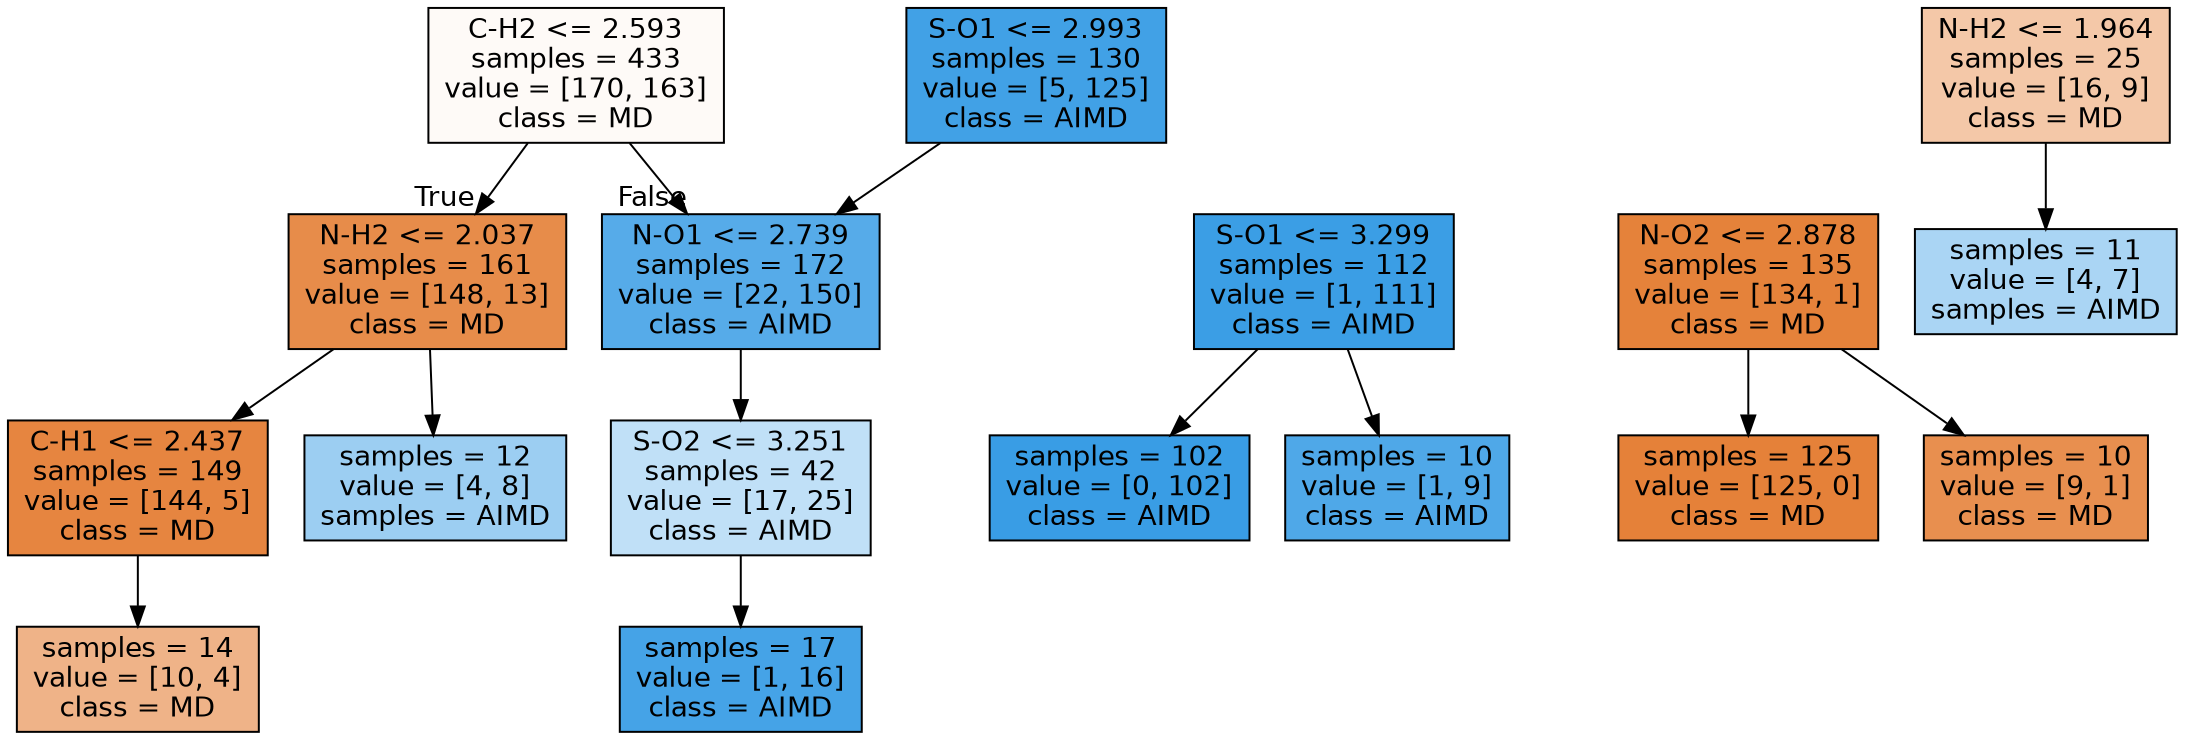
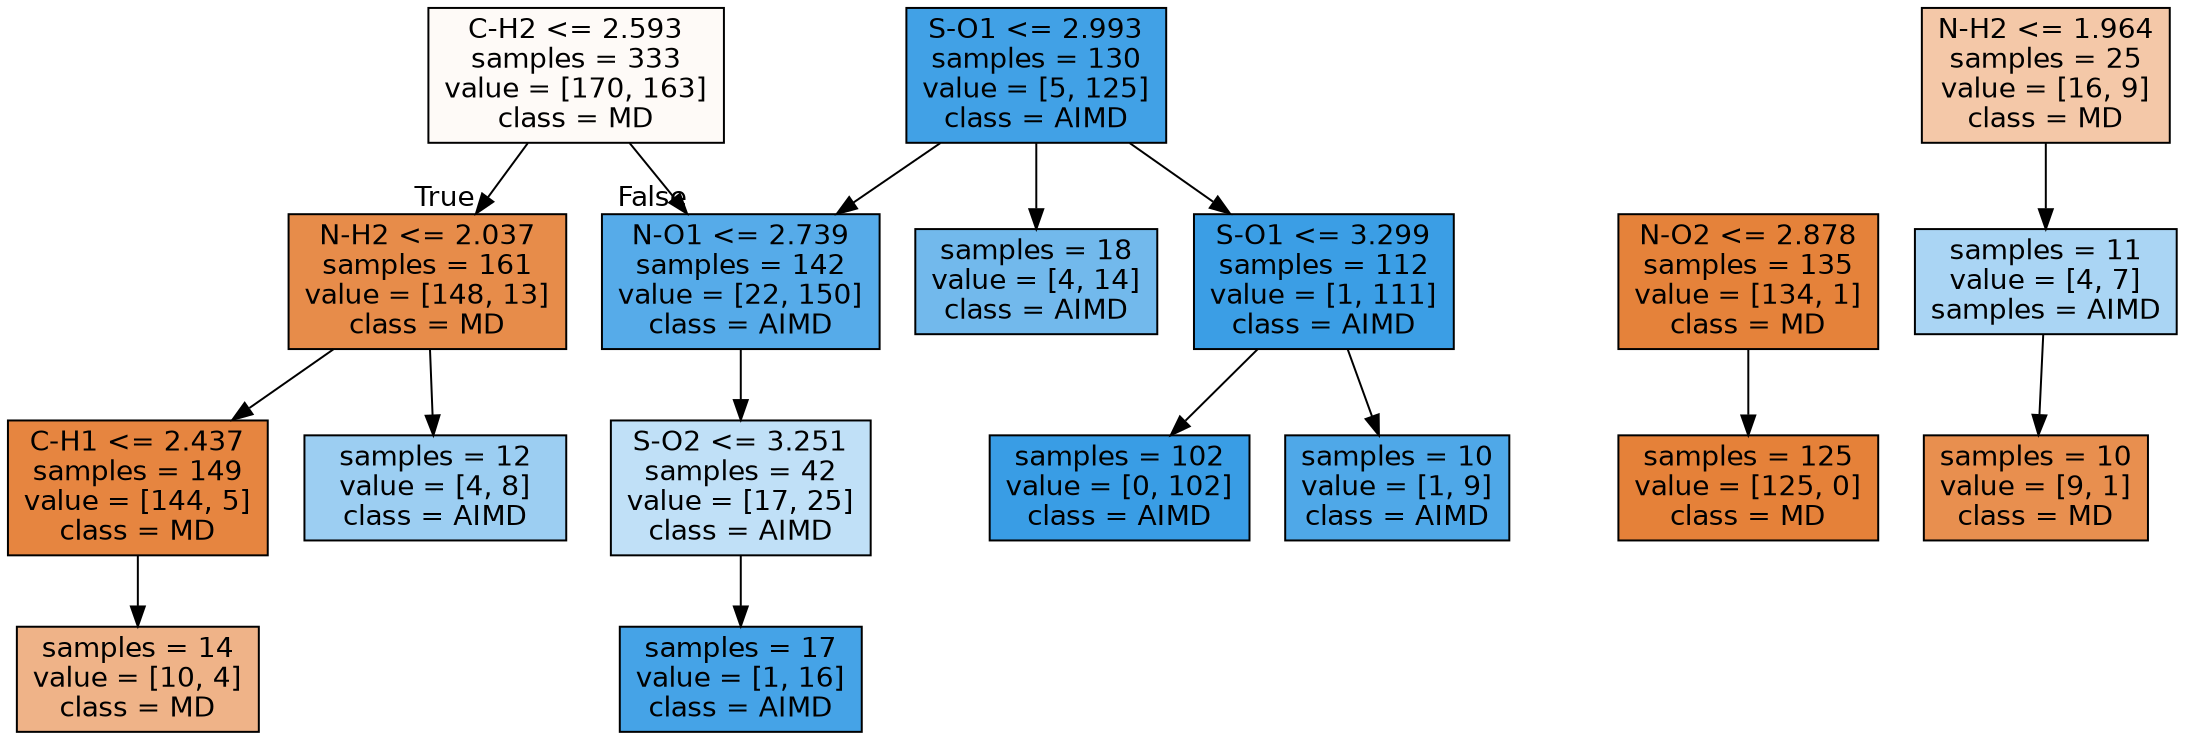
(576, 75) -> (576, 75)
none -> (1171, 172)
(741, 282) -> (741, 282)
none -> (1036, 282)
(1894, 386) -> (2041, 375)
(435, 488) -> (435, 488)
